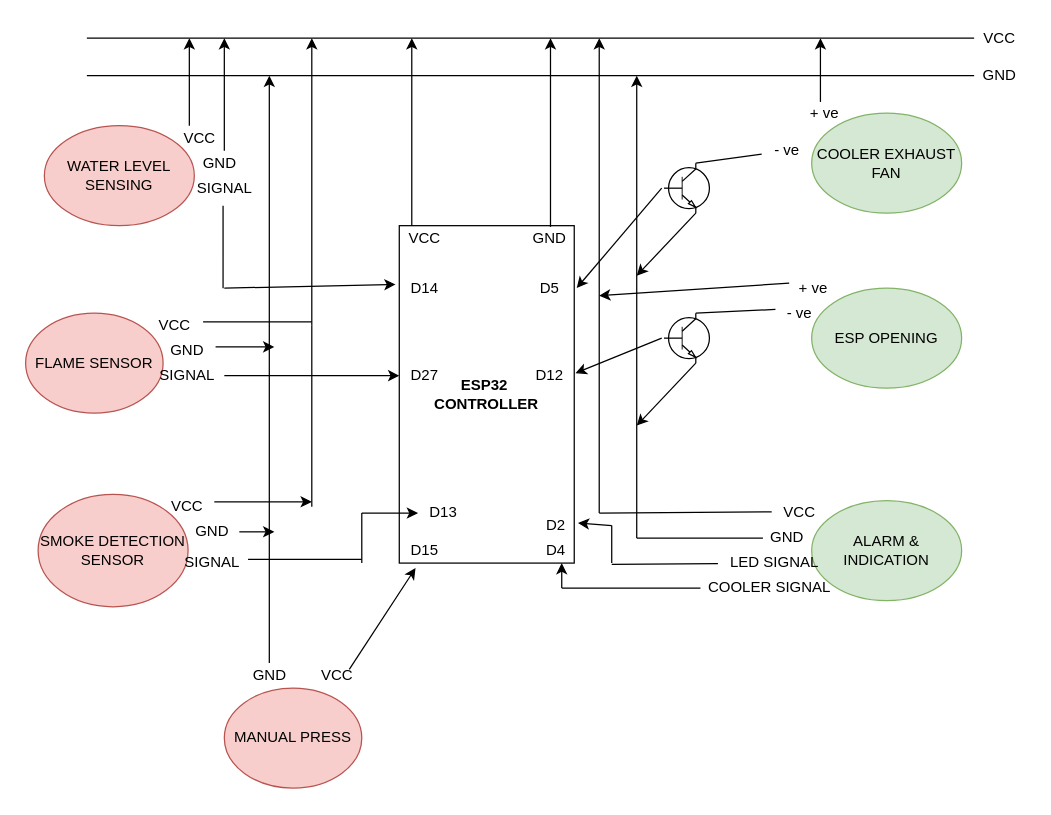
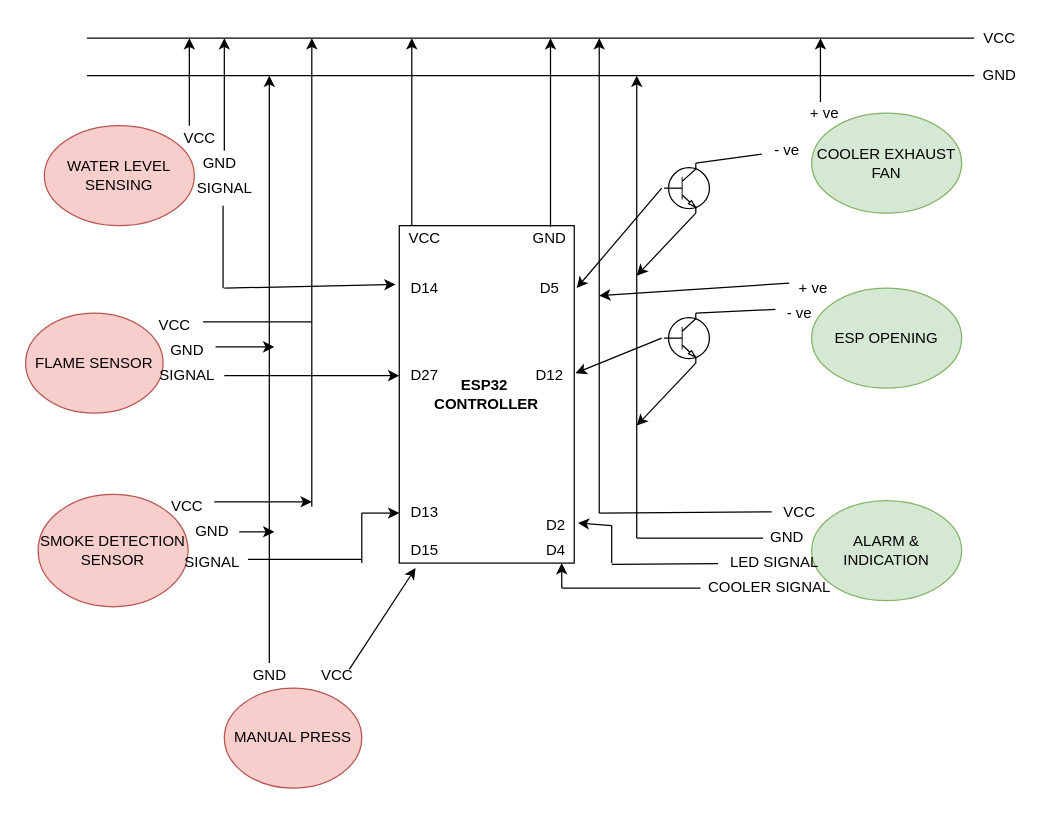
(443, 513) -> (424, 513)
